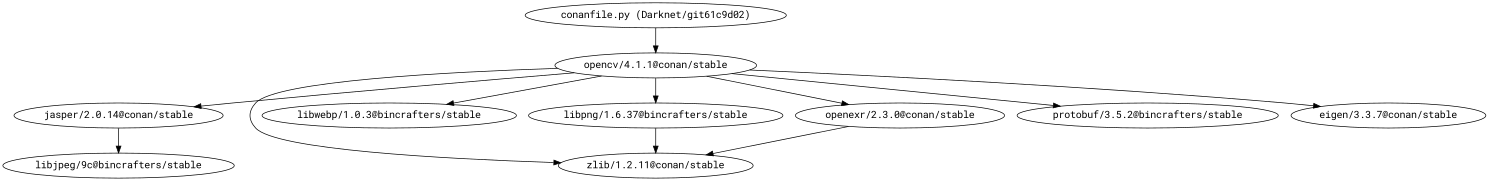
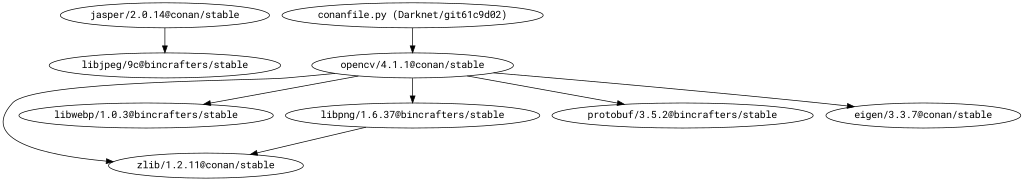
(388, 89) -> none
(900, 116) -> none
